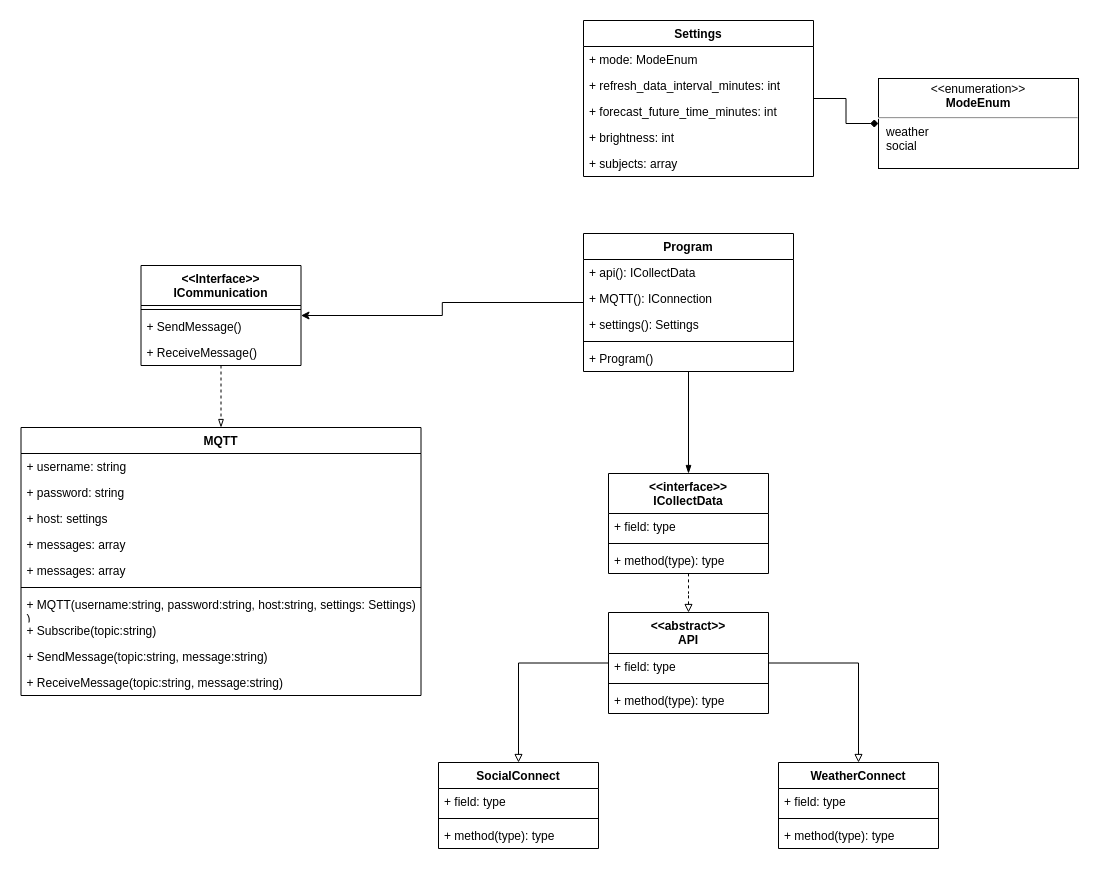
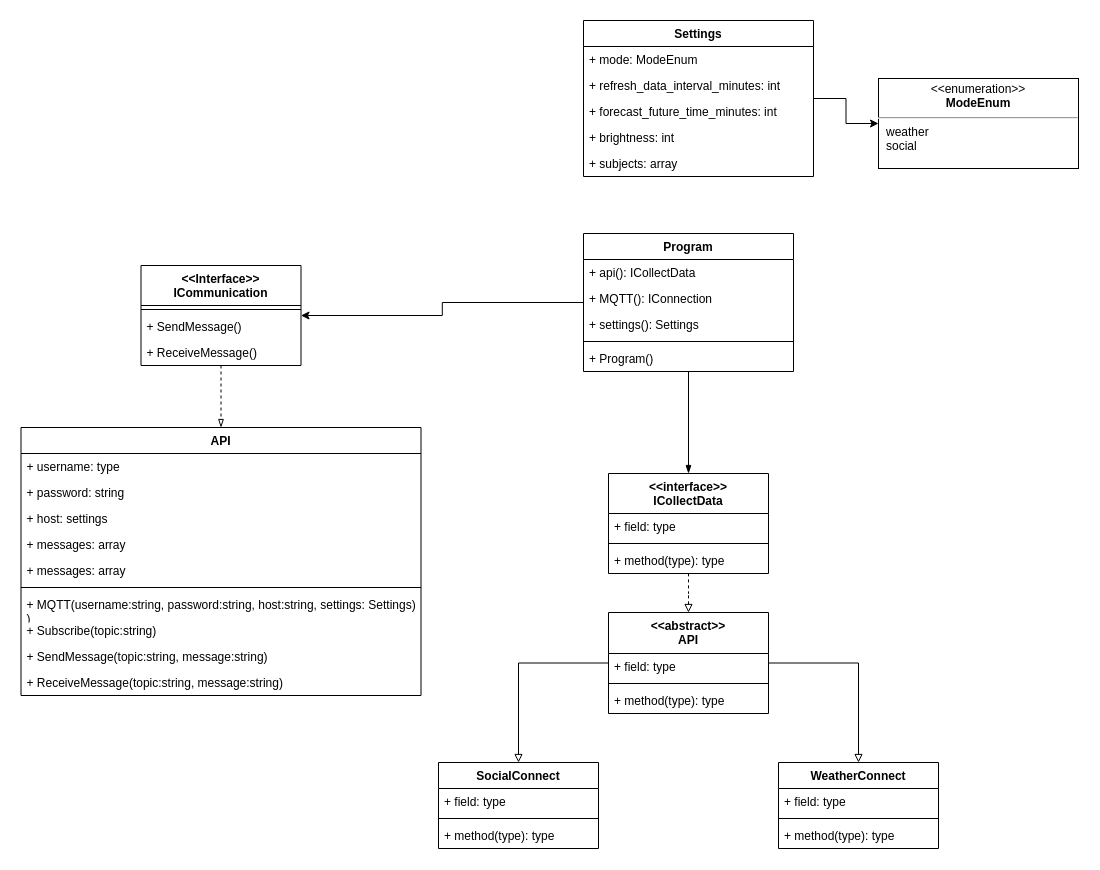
(869, 124) -> (870, 124)
(221, 441) -> (221, 441)
(81, 467) -> (76, 467)
